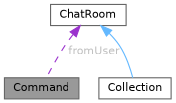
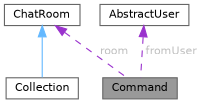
none -> (144, 15)
(92, 52) -> (113, 52)
